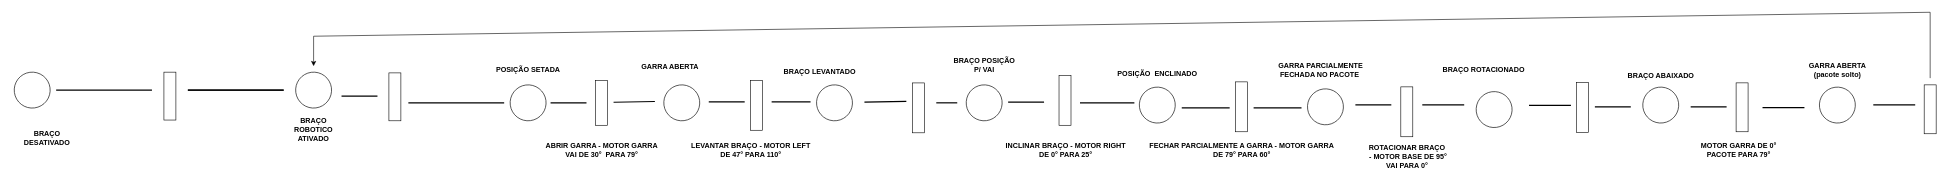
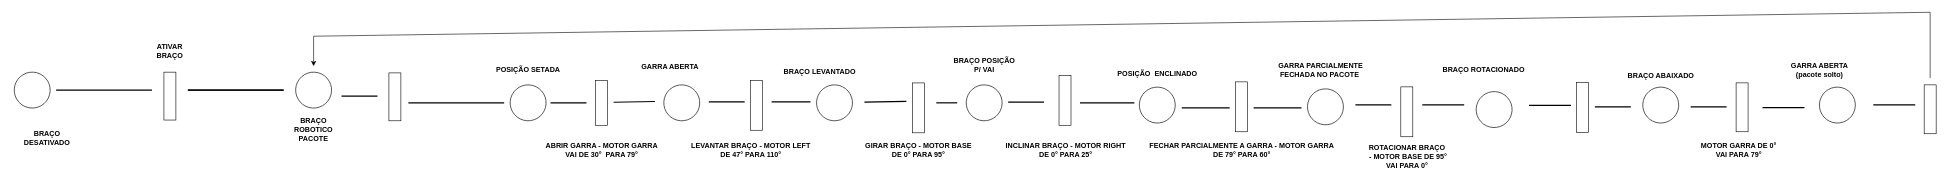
none -> (168, 51)
(1839, 70) -> (1821, 70)
(312, 130) -> (312, 130)
none -> (918, 150)
(1741, 150) -> (1741, 150)
